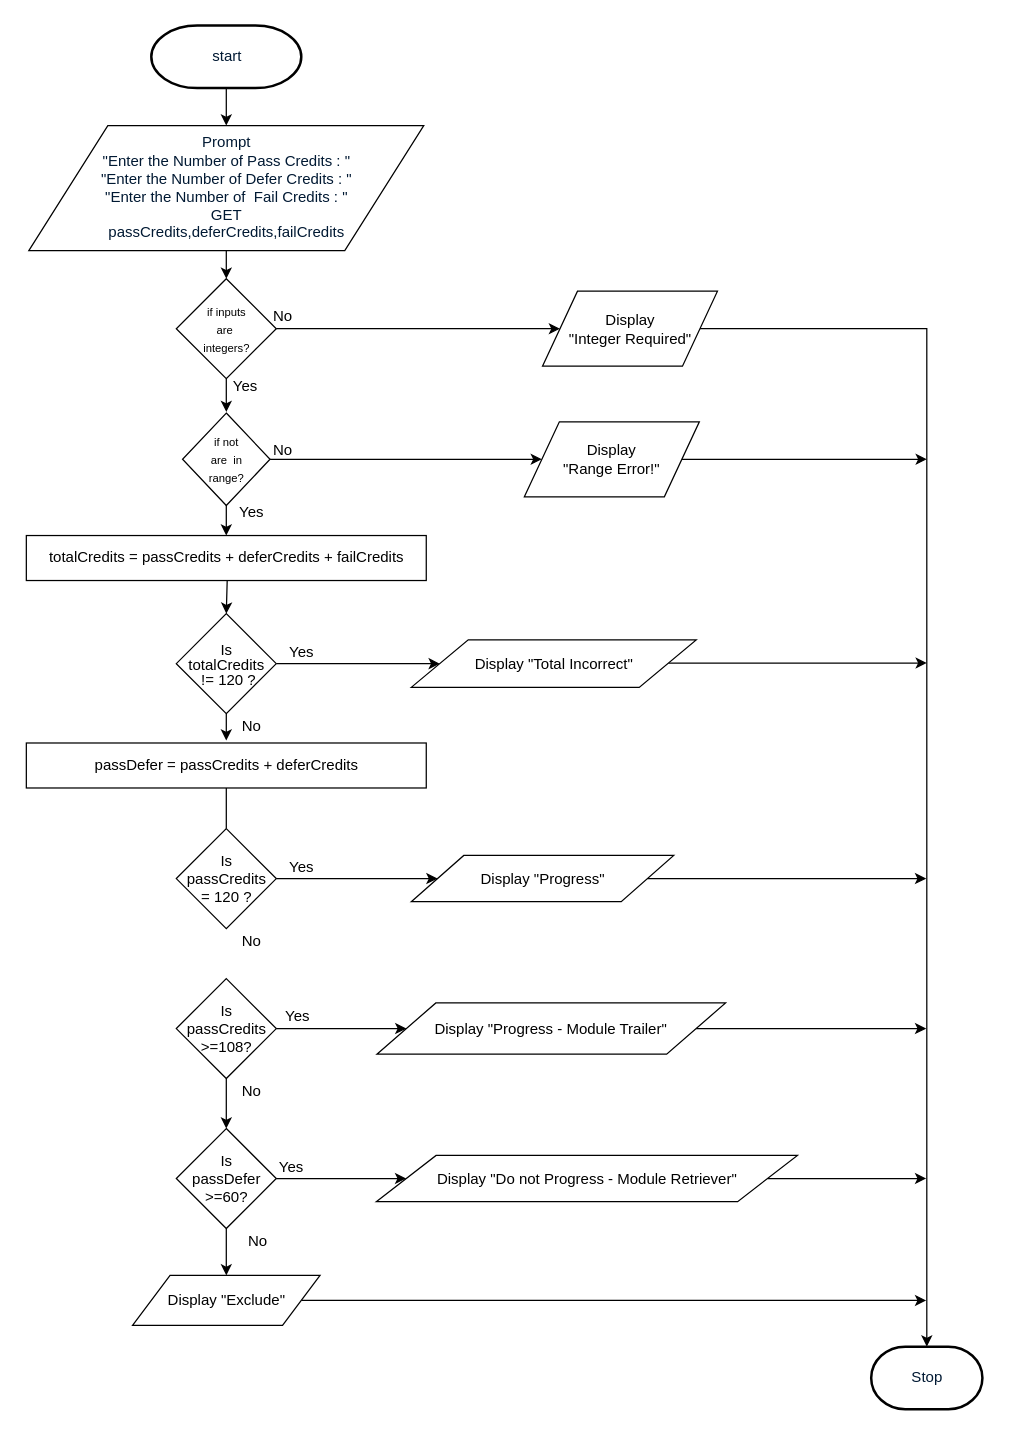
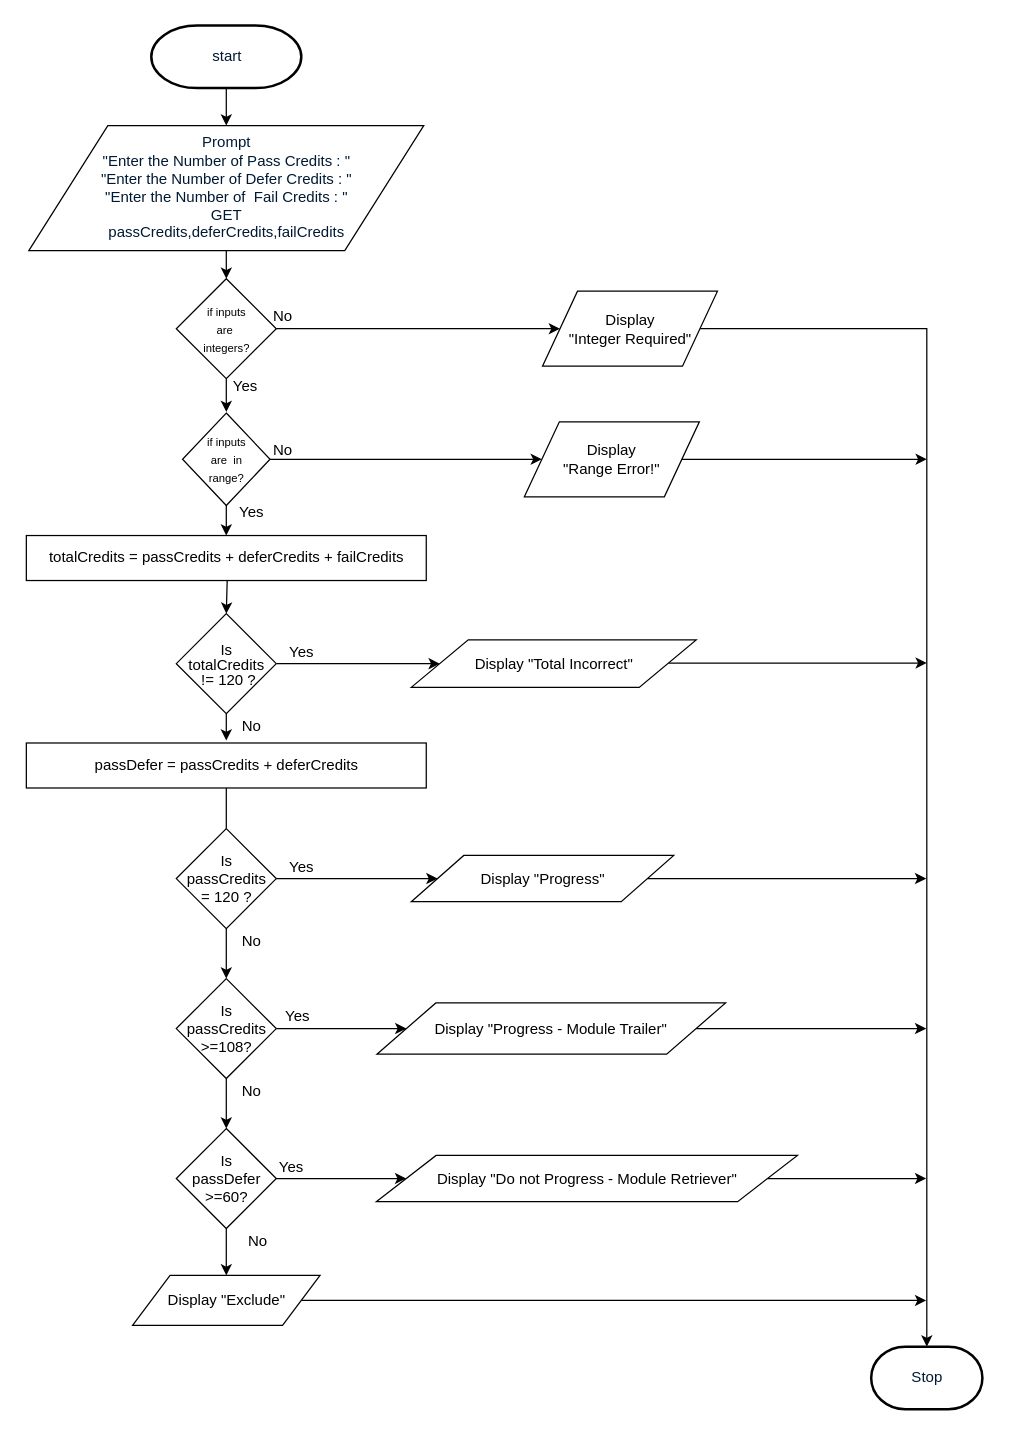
(227, 459) -> (227, 459)
none -> (226, 950)
